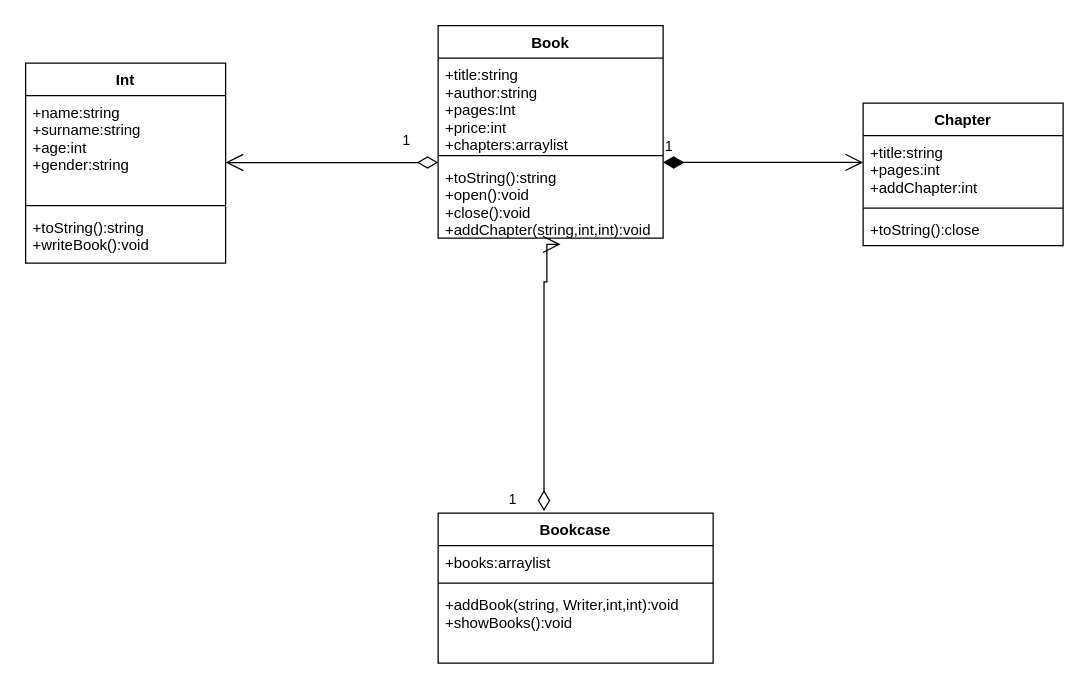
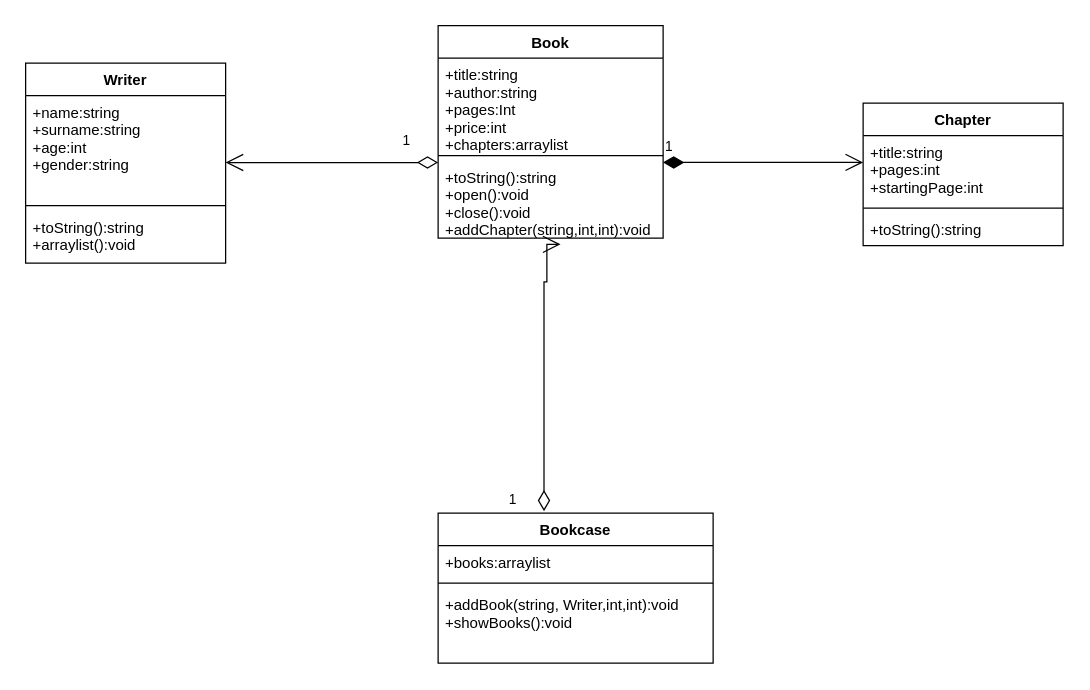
(125, 80) -> (125, 80)
(917, 153) -> (917, 153)
(102, 228) -> (102, 228)
(936, 230) -> (940, 230)
